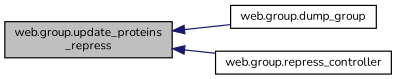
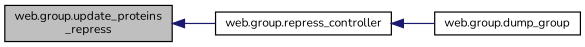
(208, 27) -> (419, 23)
